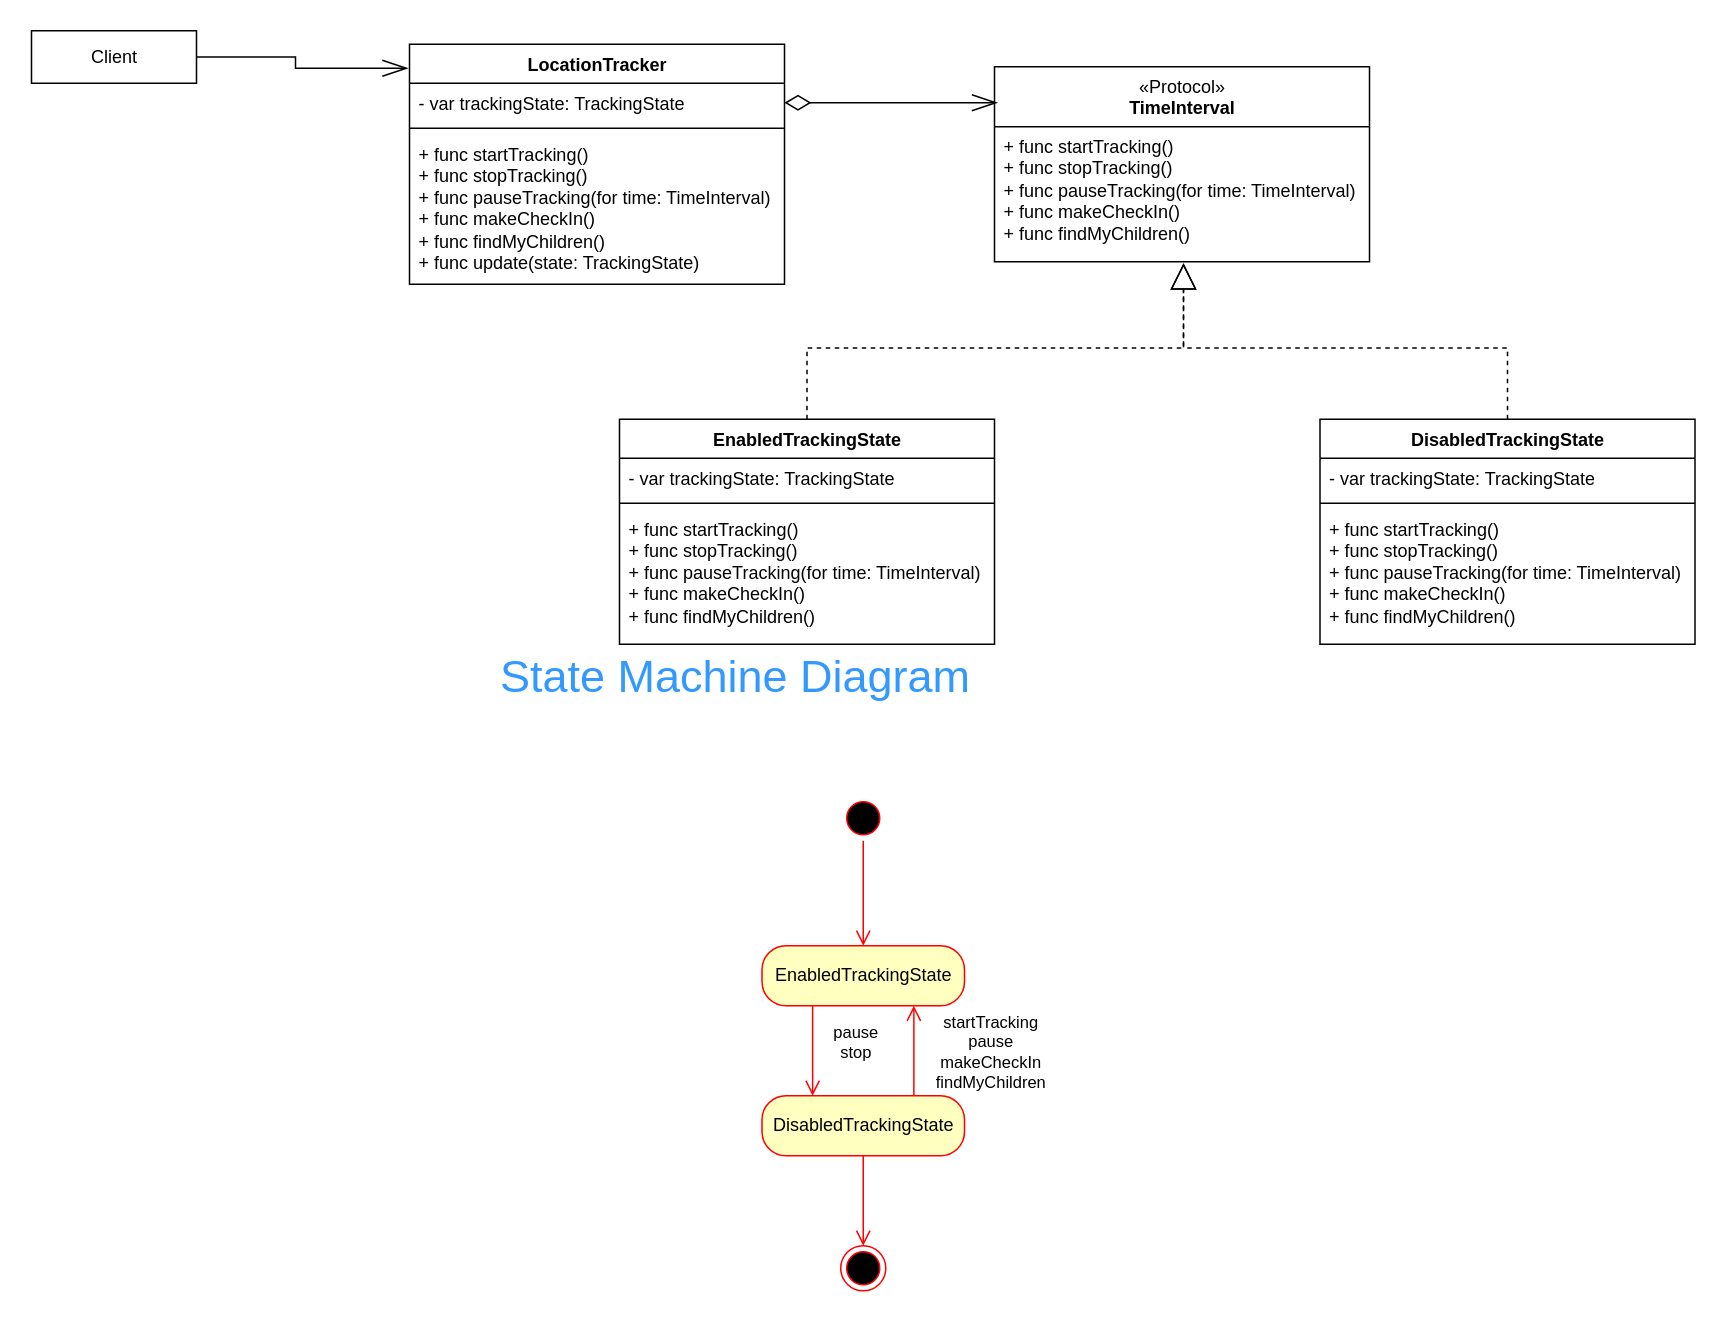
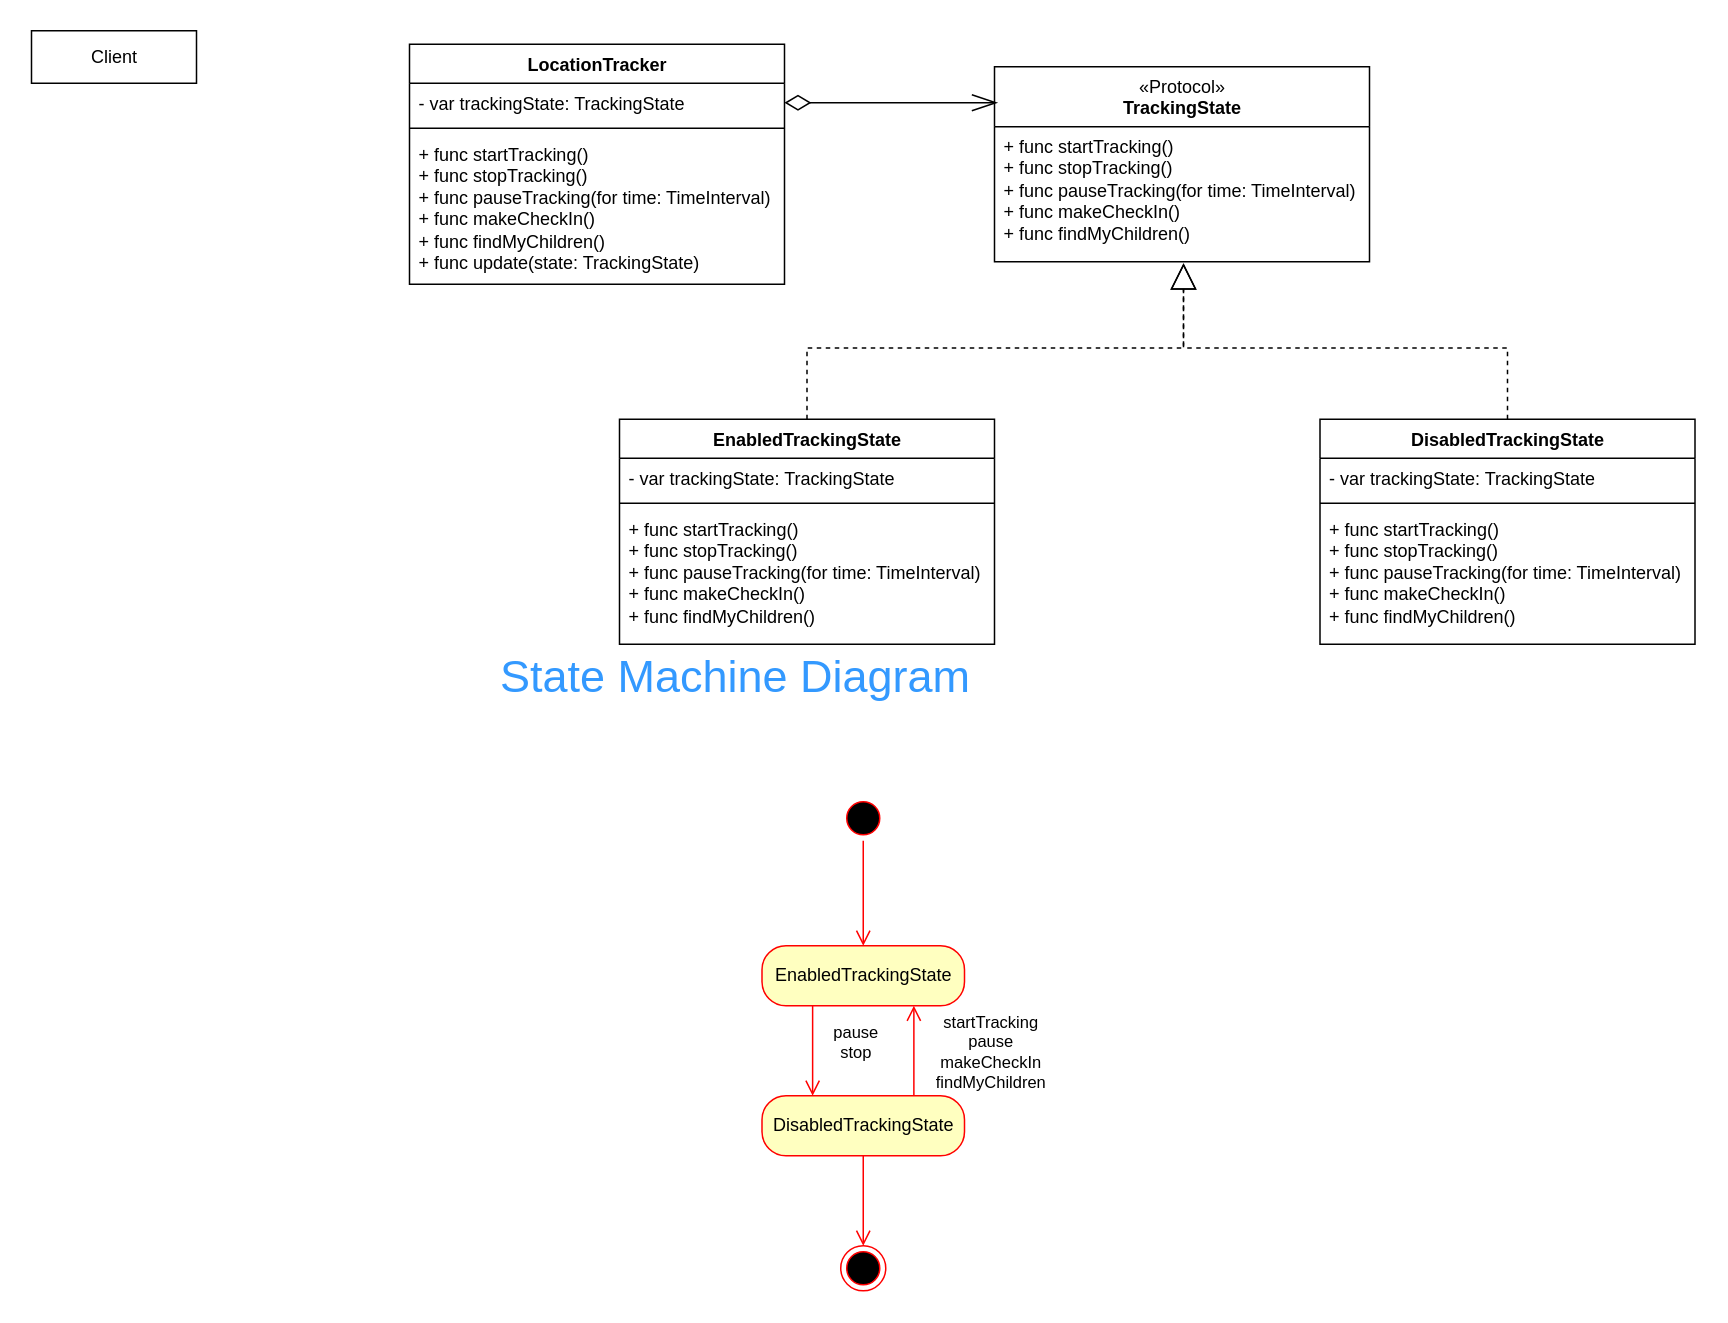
(296, 67) -> none
(1183, 99) -> (1183, 99)
